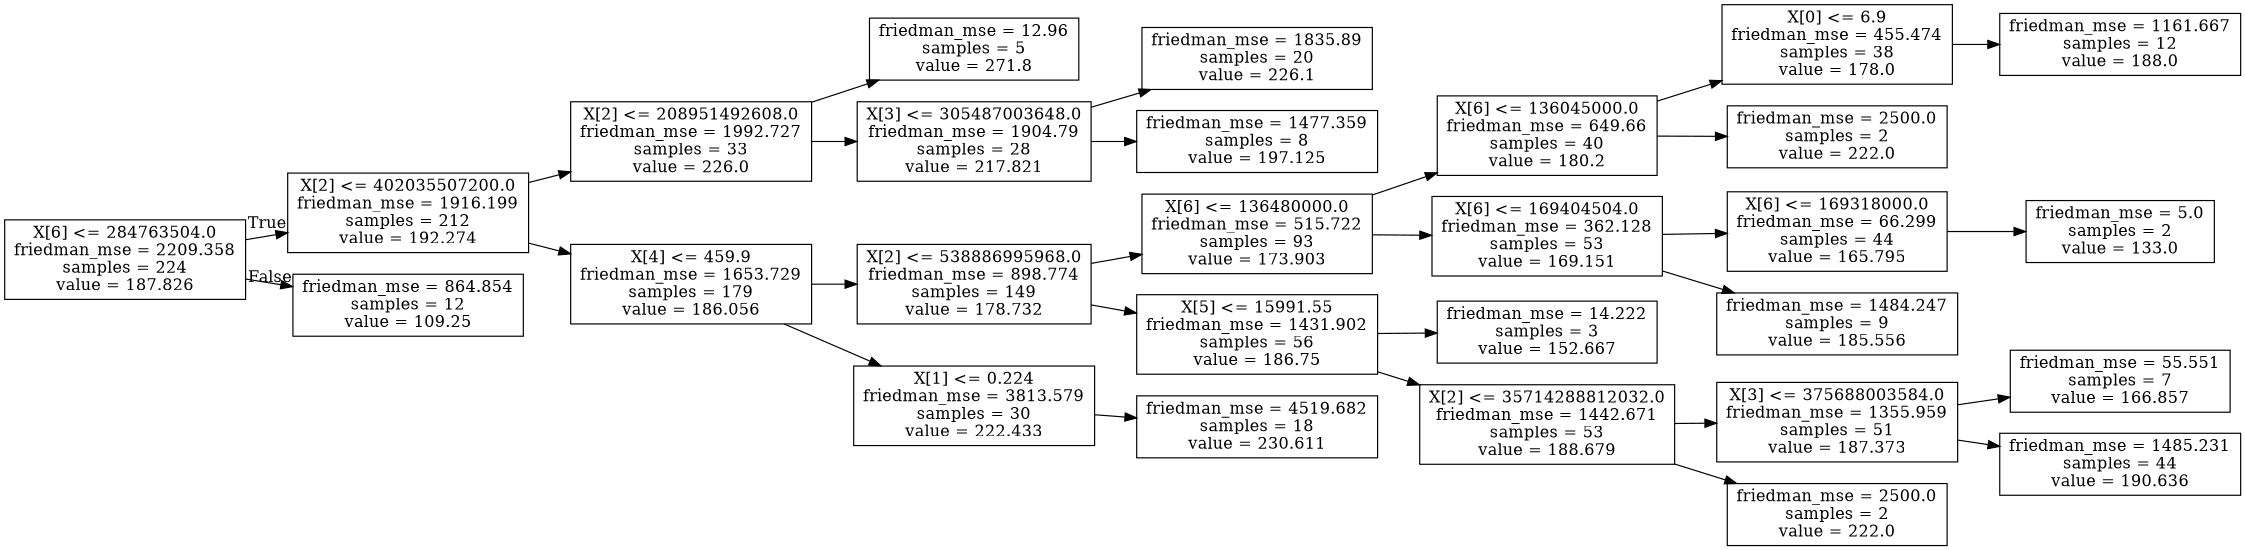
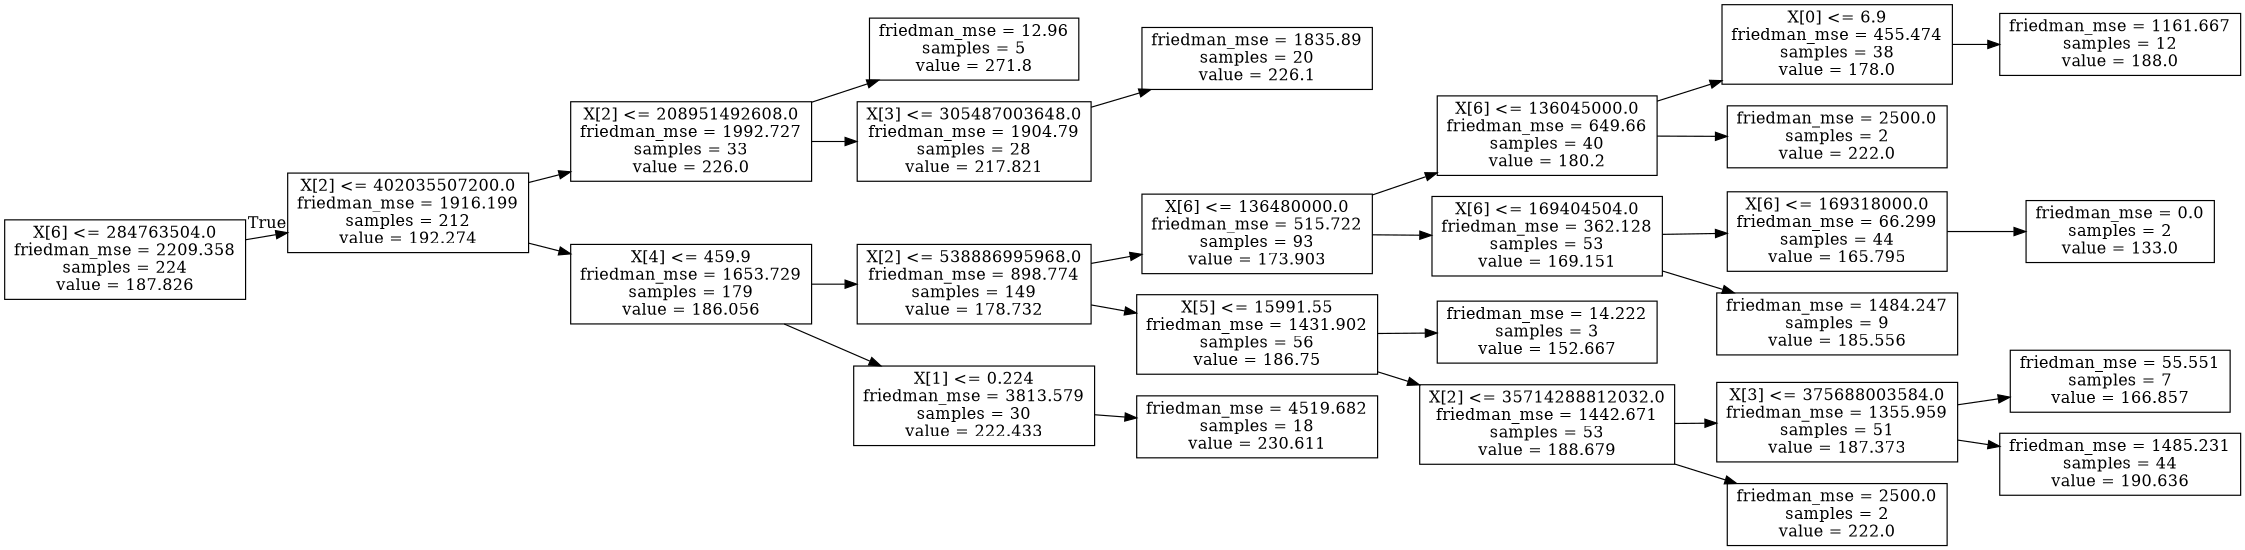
(1257, 142) -> none
(2120, 232) -> (2120, 232)
(408, 305) -> none
